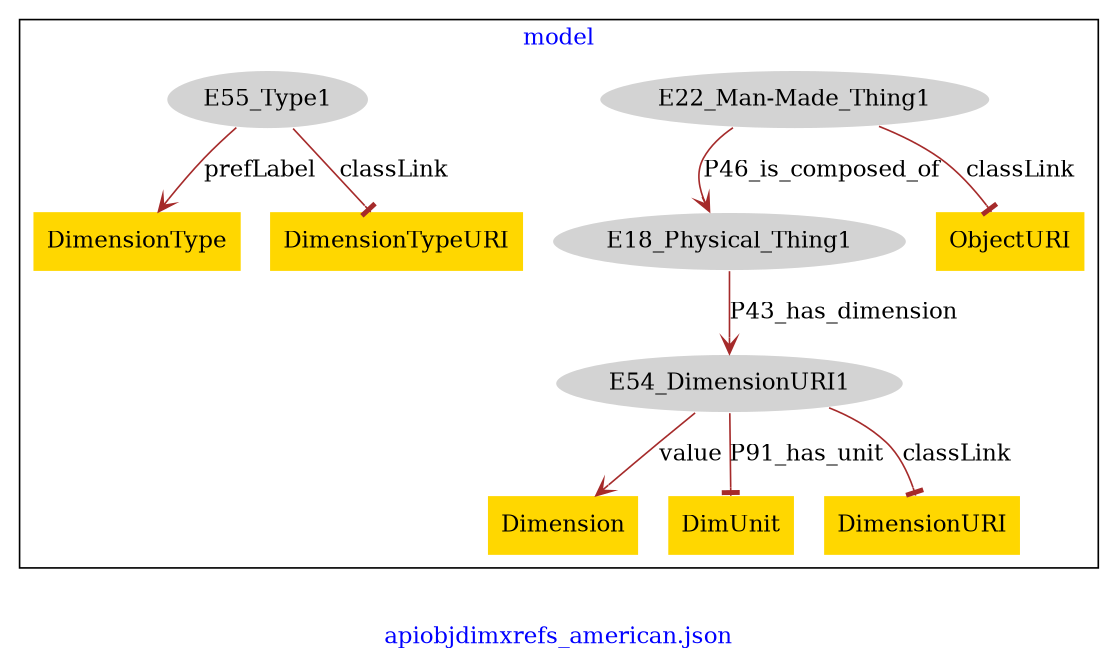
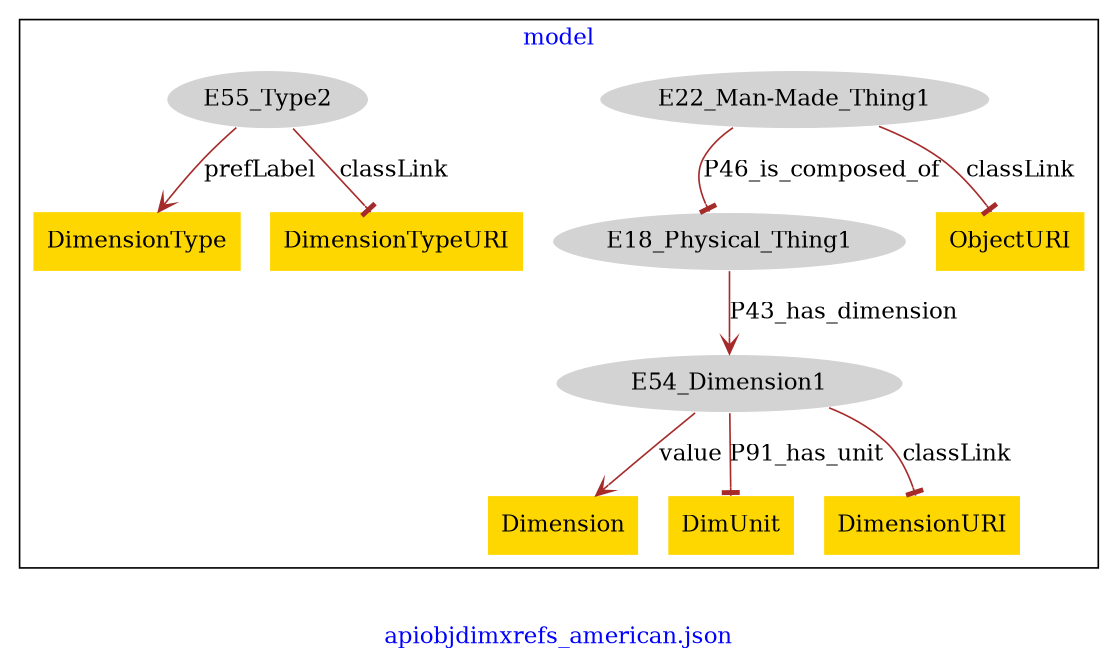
(268, 100) -> (268, 100)
(703, 160) -> (703, 160)
(729, 384) -> (729, 384)
